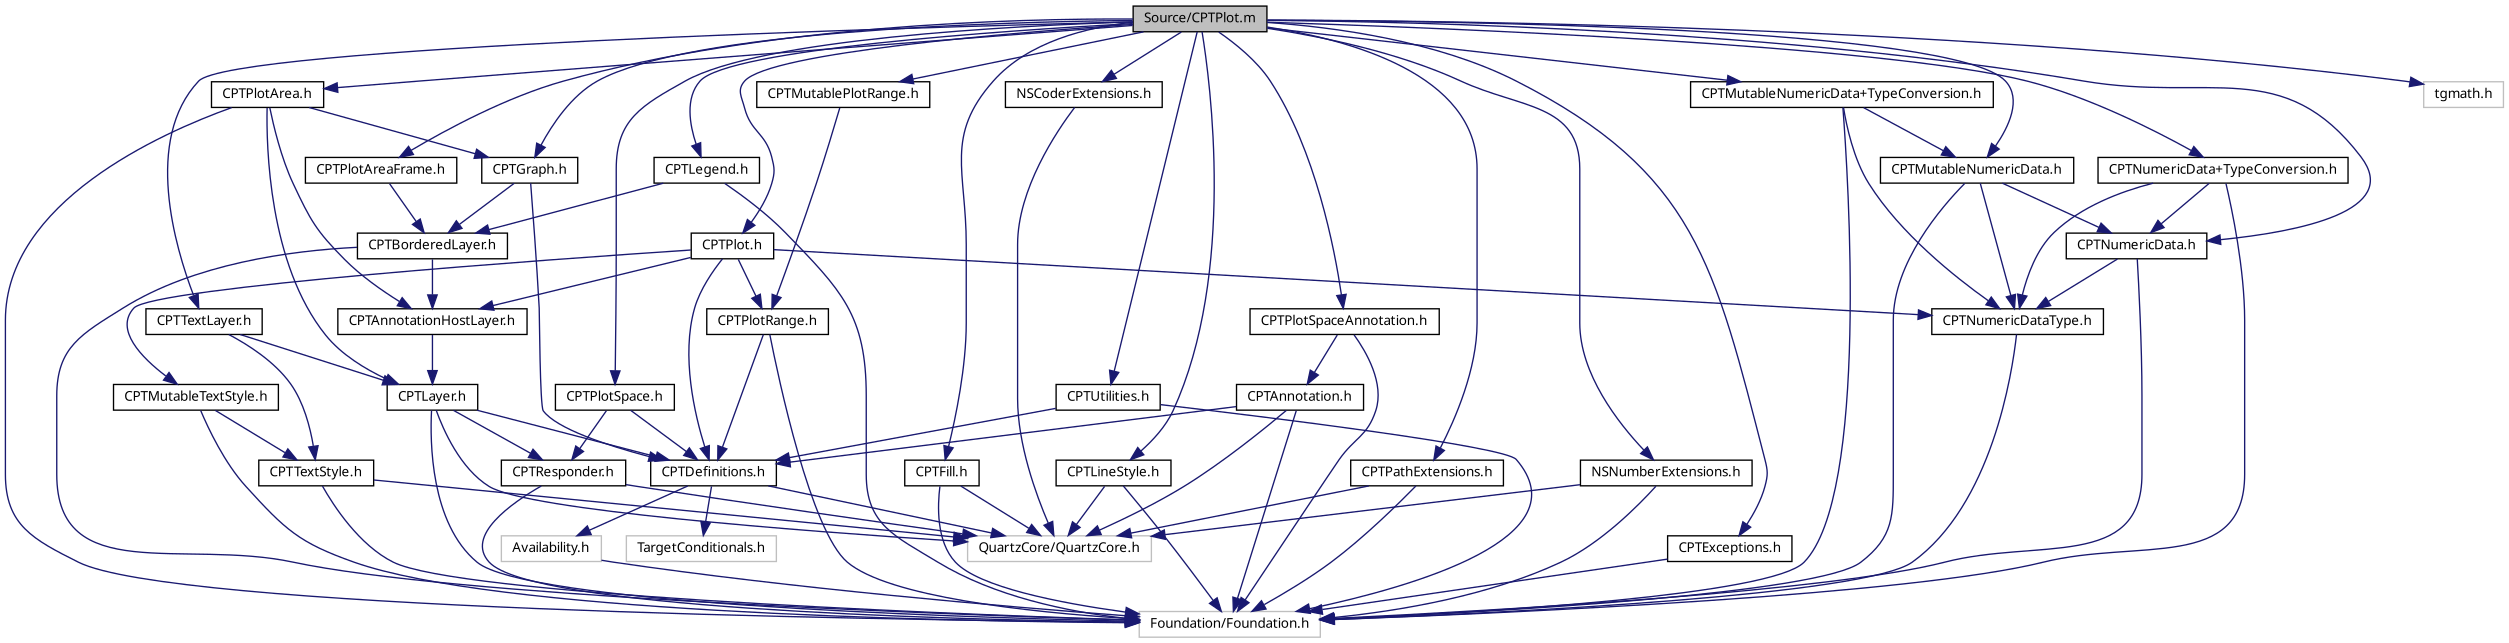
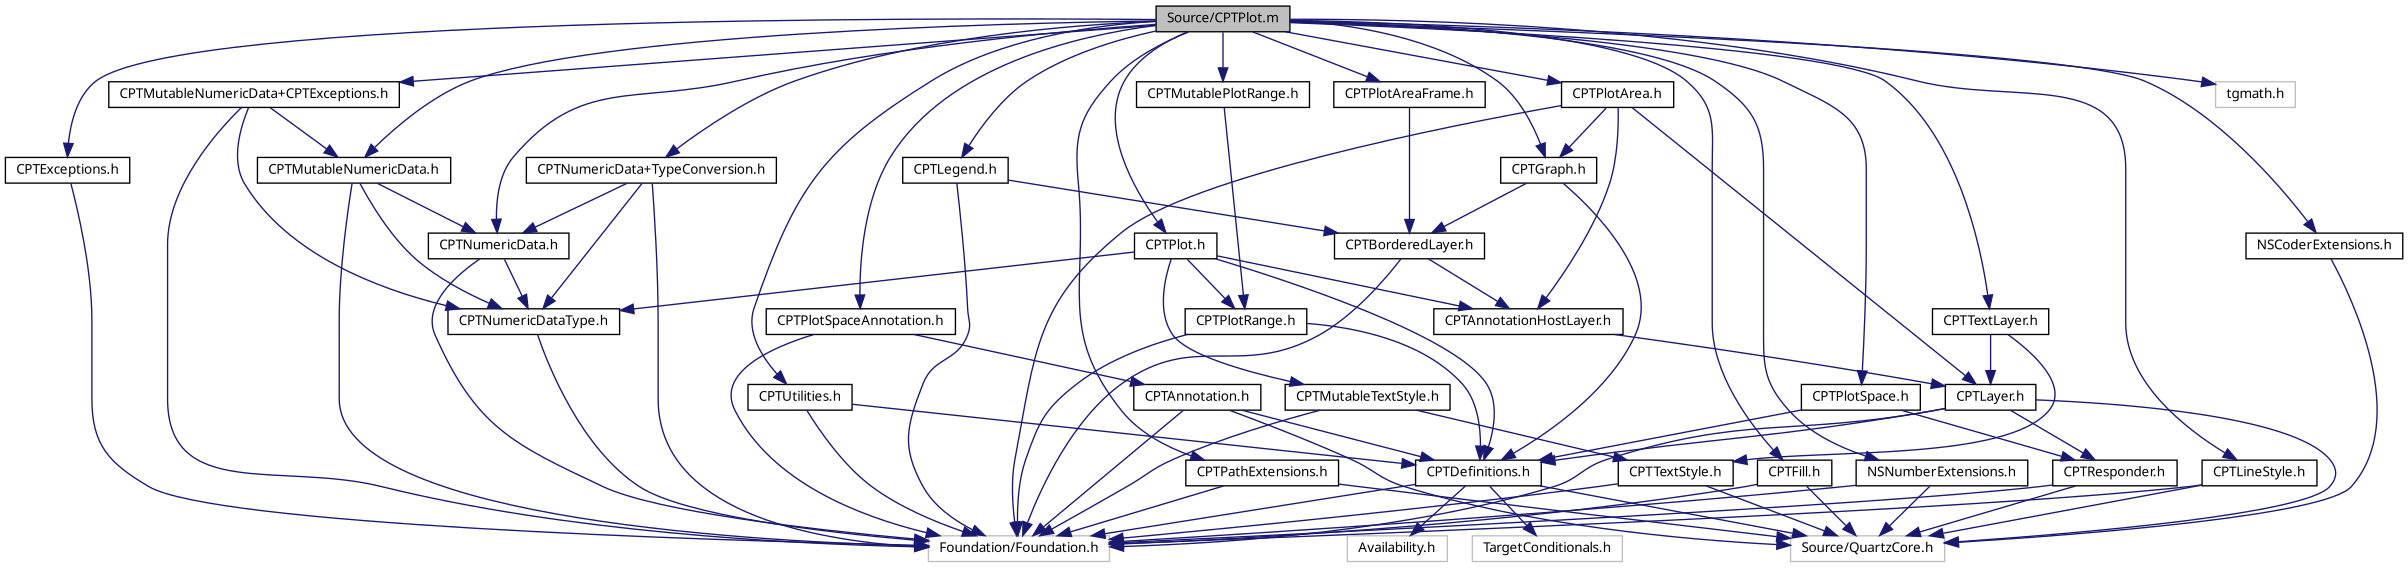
(1842, 95) -> (254, 95)
(1059, 549) -> (1868, 549)
(863, 592) -> (1260, 509)
